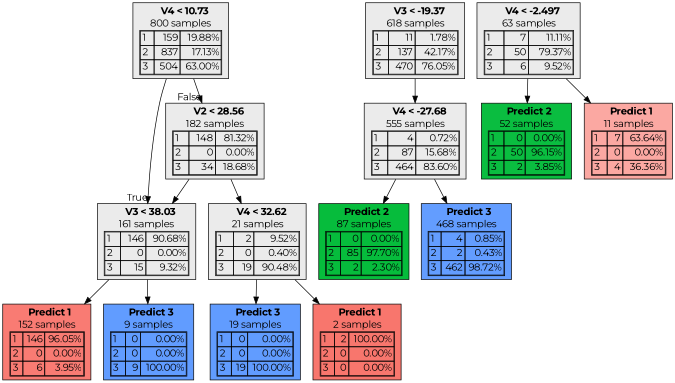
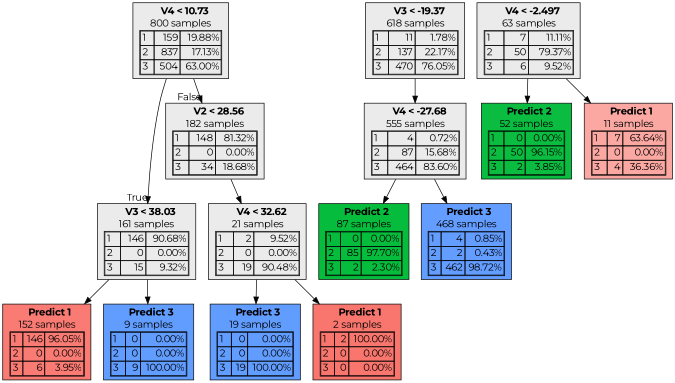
(440, 52) -> (440, 52)
(183, 188) -> none
(283, 253) -> (283, 253)
